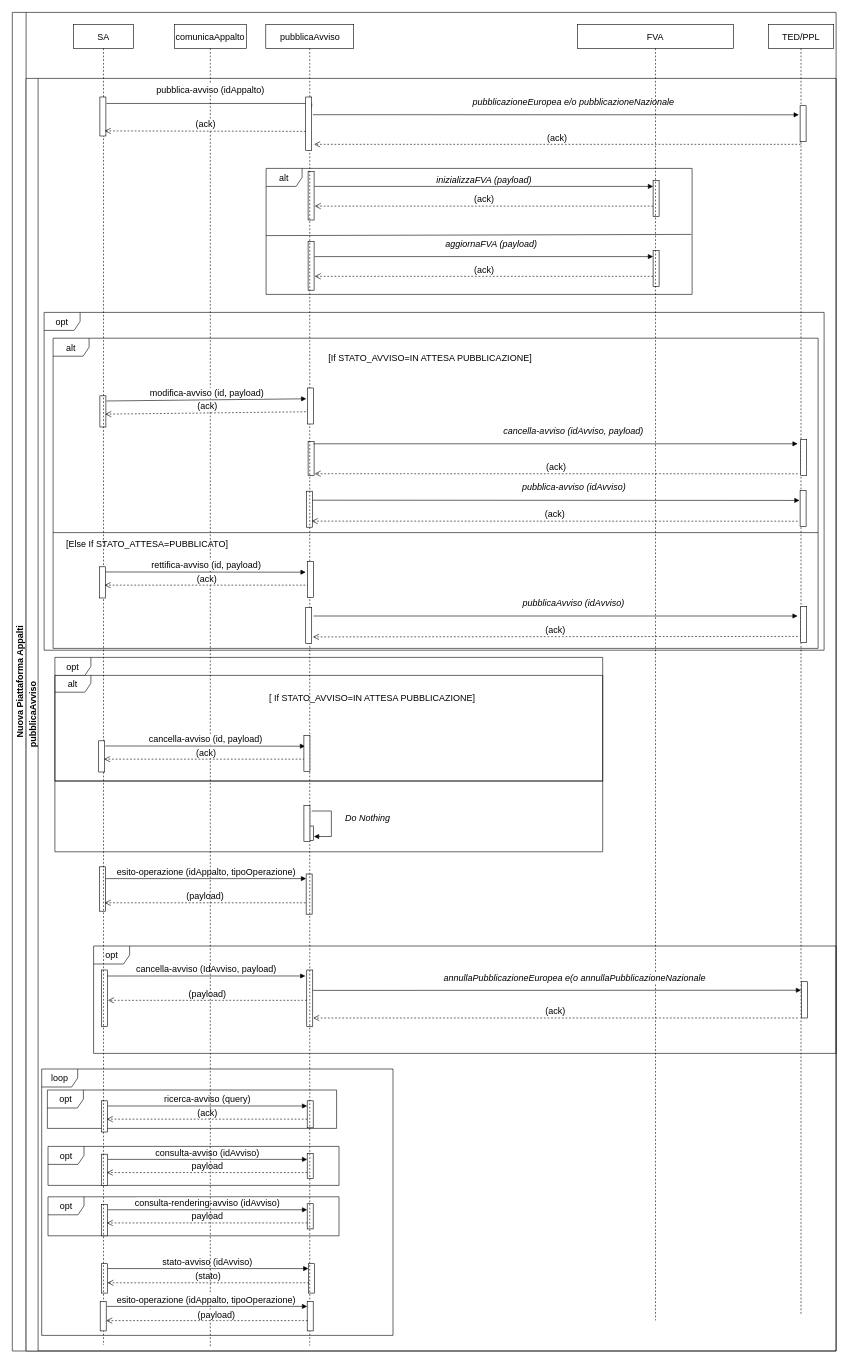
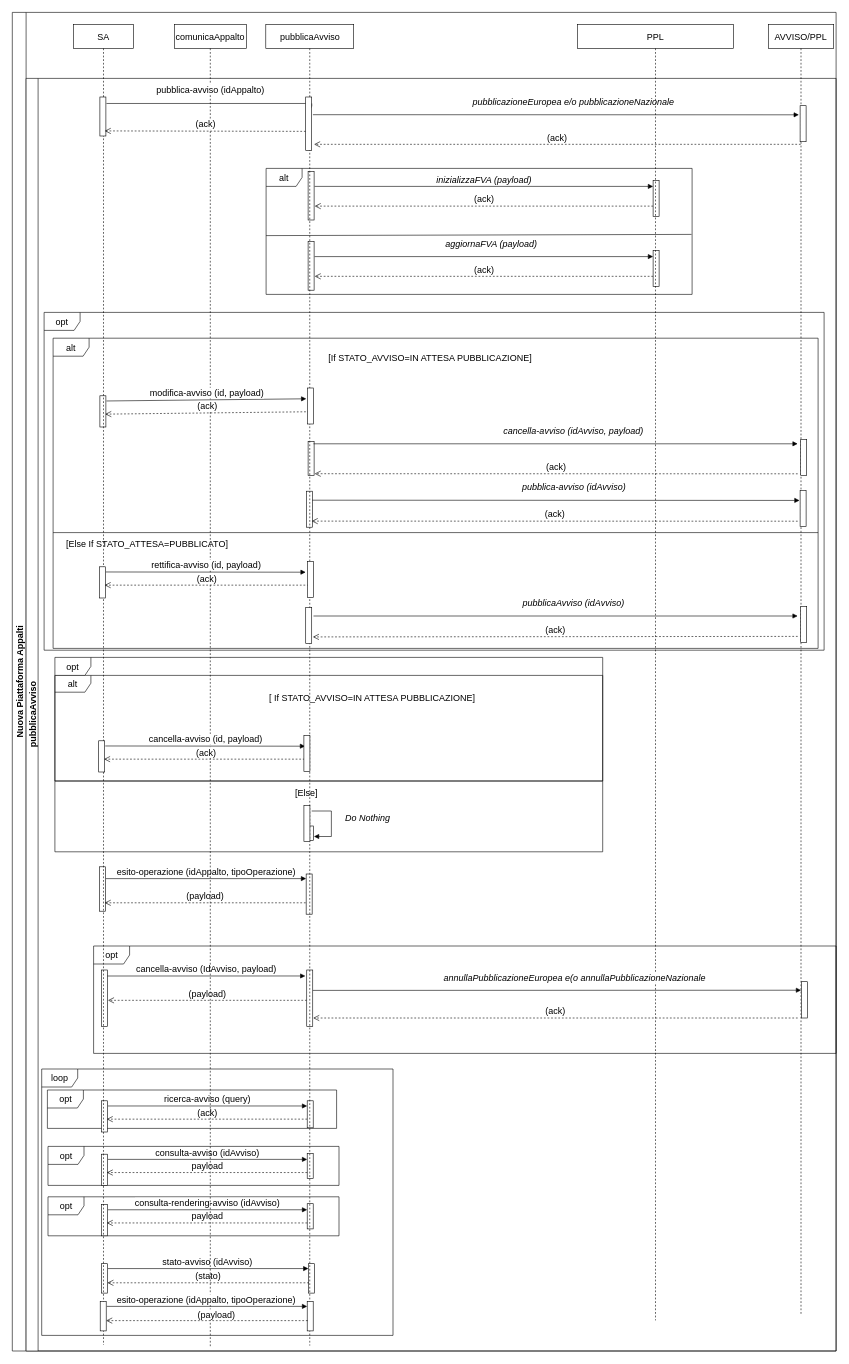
(656, 36) -> (656, 36)
(801, 36) -> (801, 36)
none -> (306, 792)
